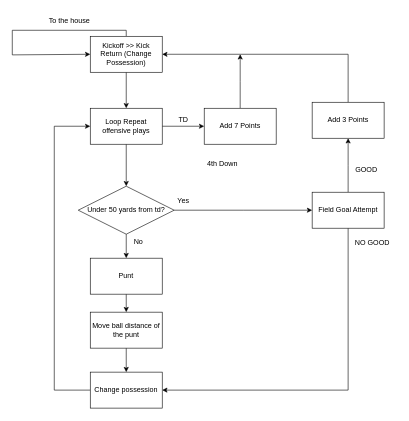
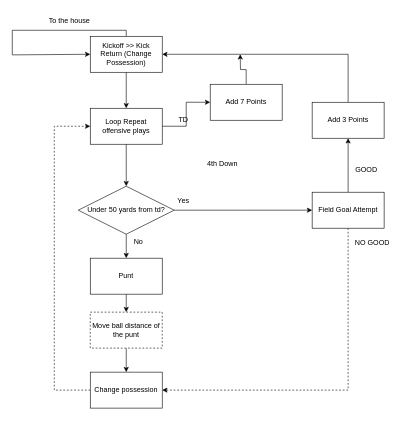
(240, 126) -> (246, 102)
(54, 260) -> (54, 260)
(126, 330) -> (126, 330)
(338, 390) -> (338, 390)
